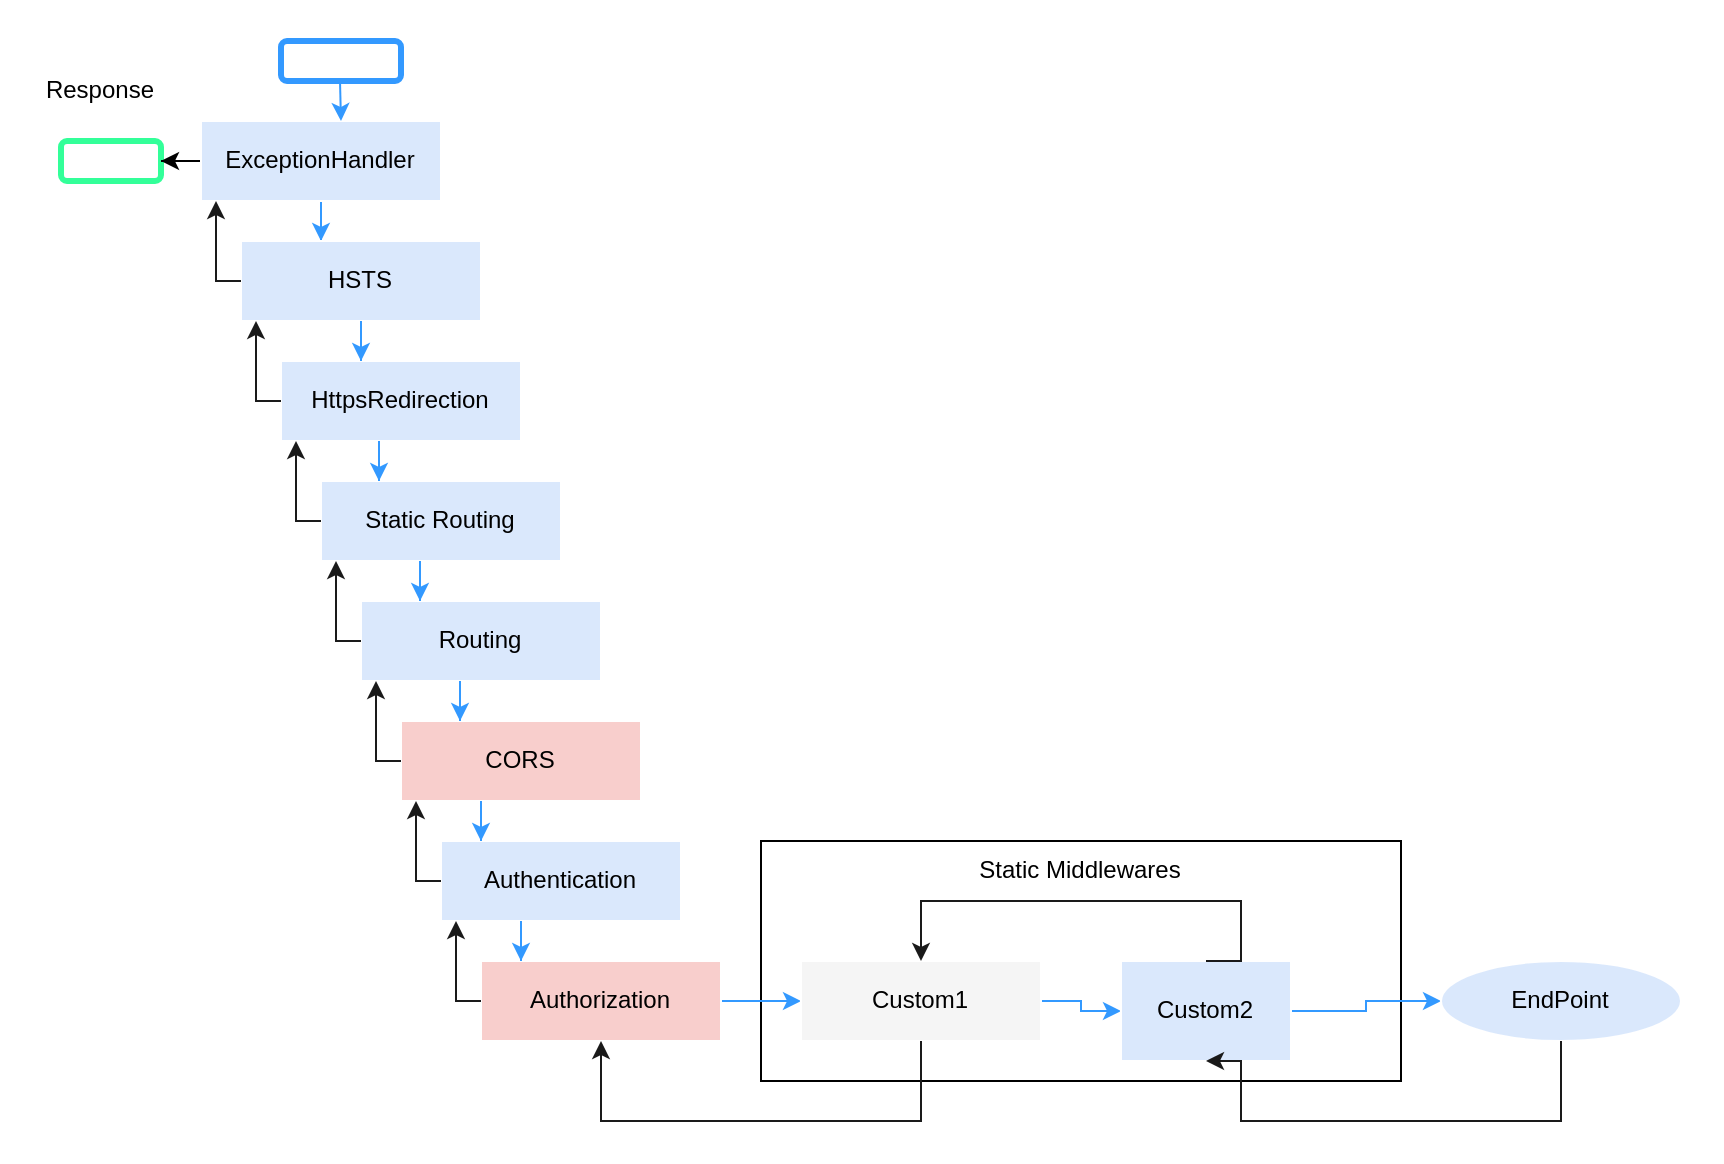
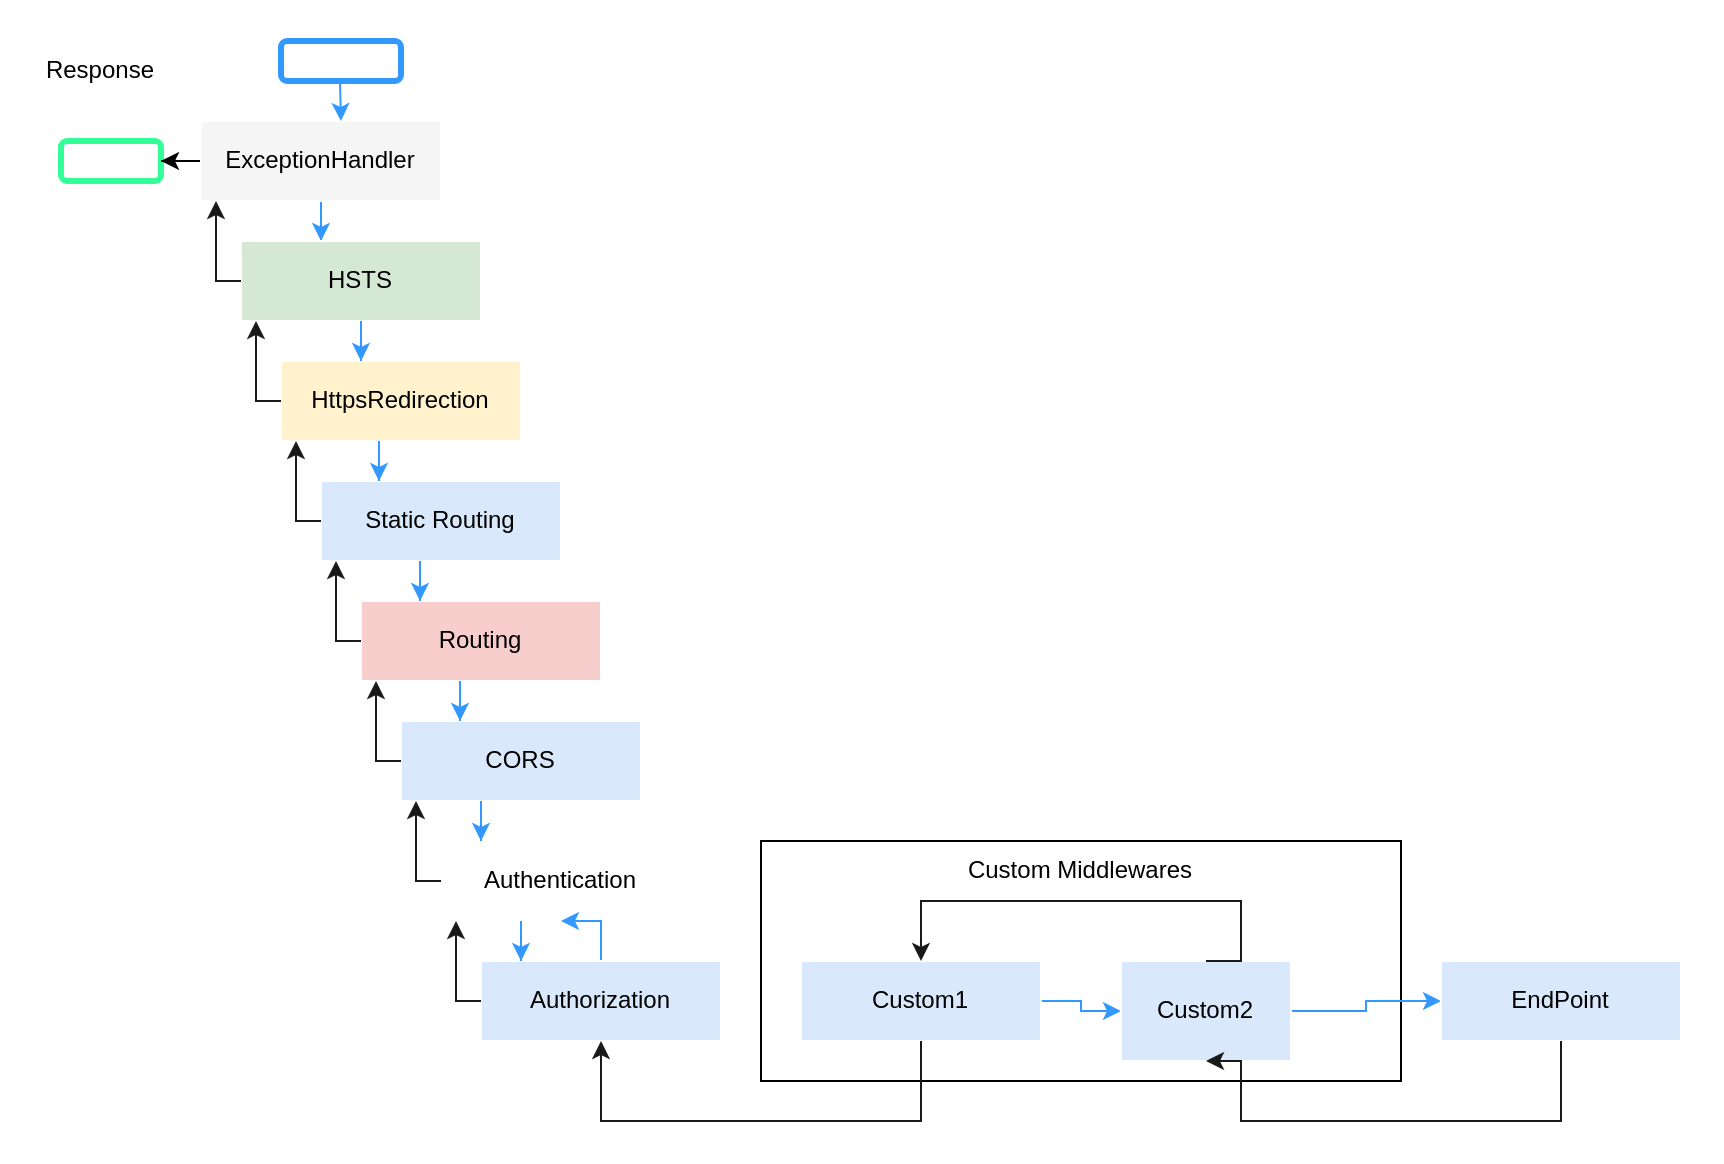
(101, 91) -> (101, 71)
(321, 161) -> (321, 161)
(361, 281) -> (361, 281)
(401, 401) -> (401, 401)
(481, 641) -> (481, 641)
(521, 761) -> (521, 761)
(1081, 871) -> (1081, 871)
(561, 881) -> (561, 881)
(601, 1001) -> (601, 1001)
(754, 1001) -> (601, 928)
(921, 1001) -> (921, 1001)
(1561, 1001) -> (1561, 1001)
